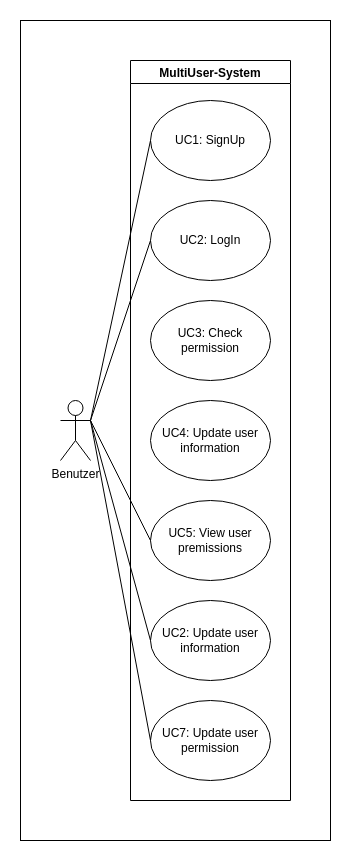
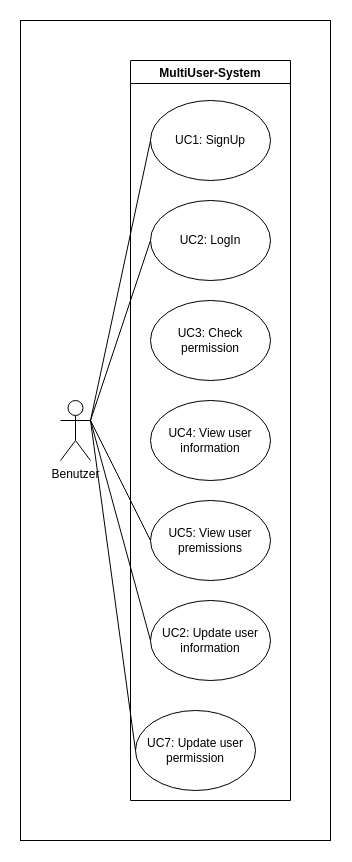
(211, 441) -> (211, 441)
(211, 741) -> (196, 751)
